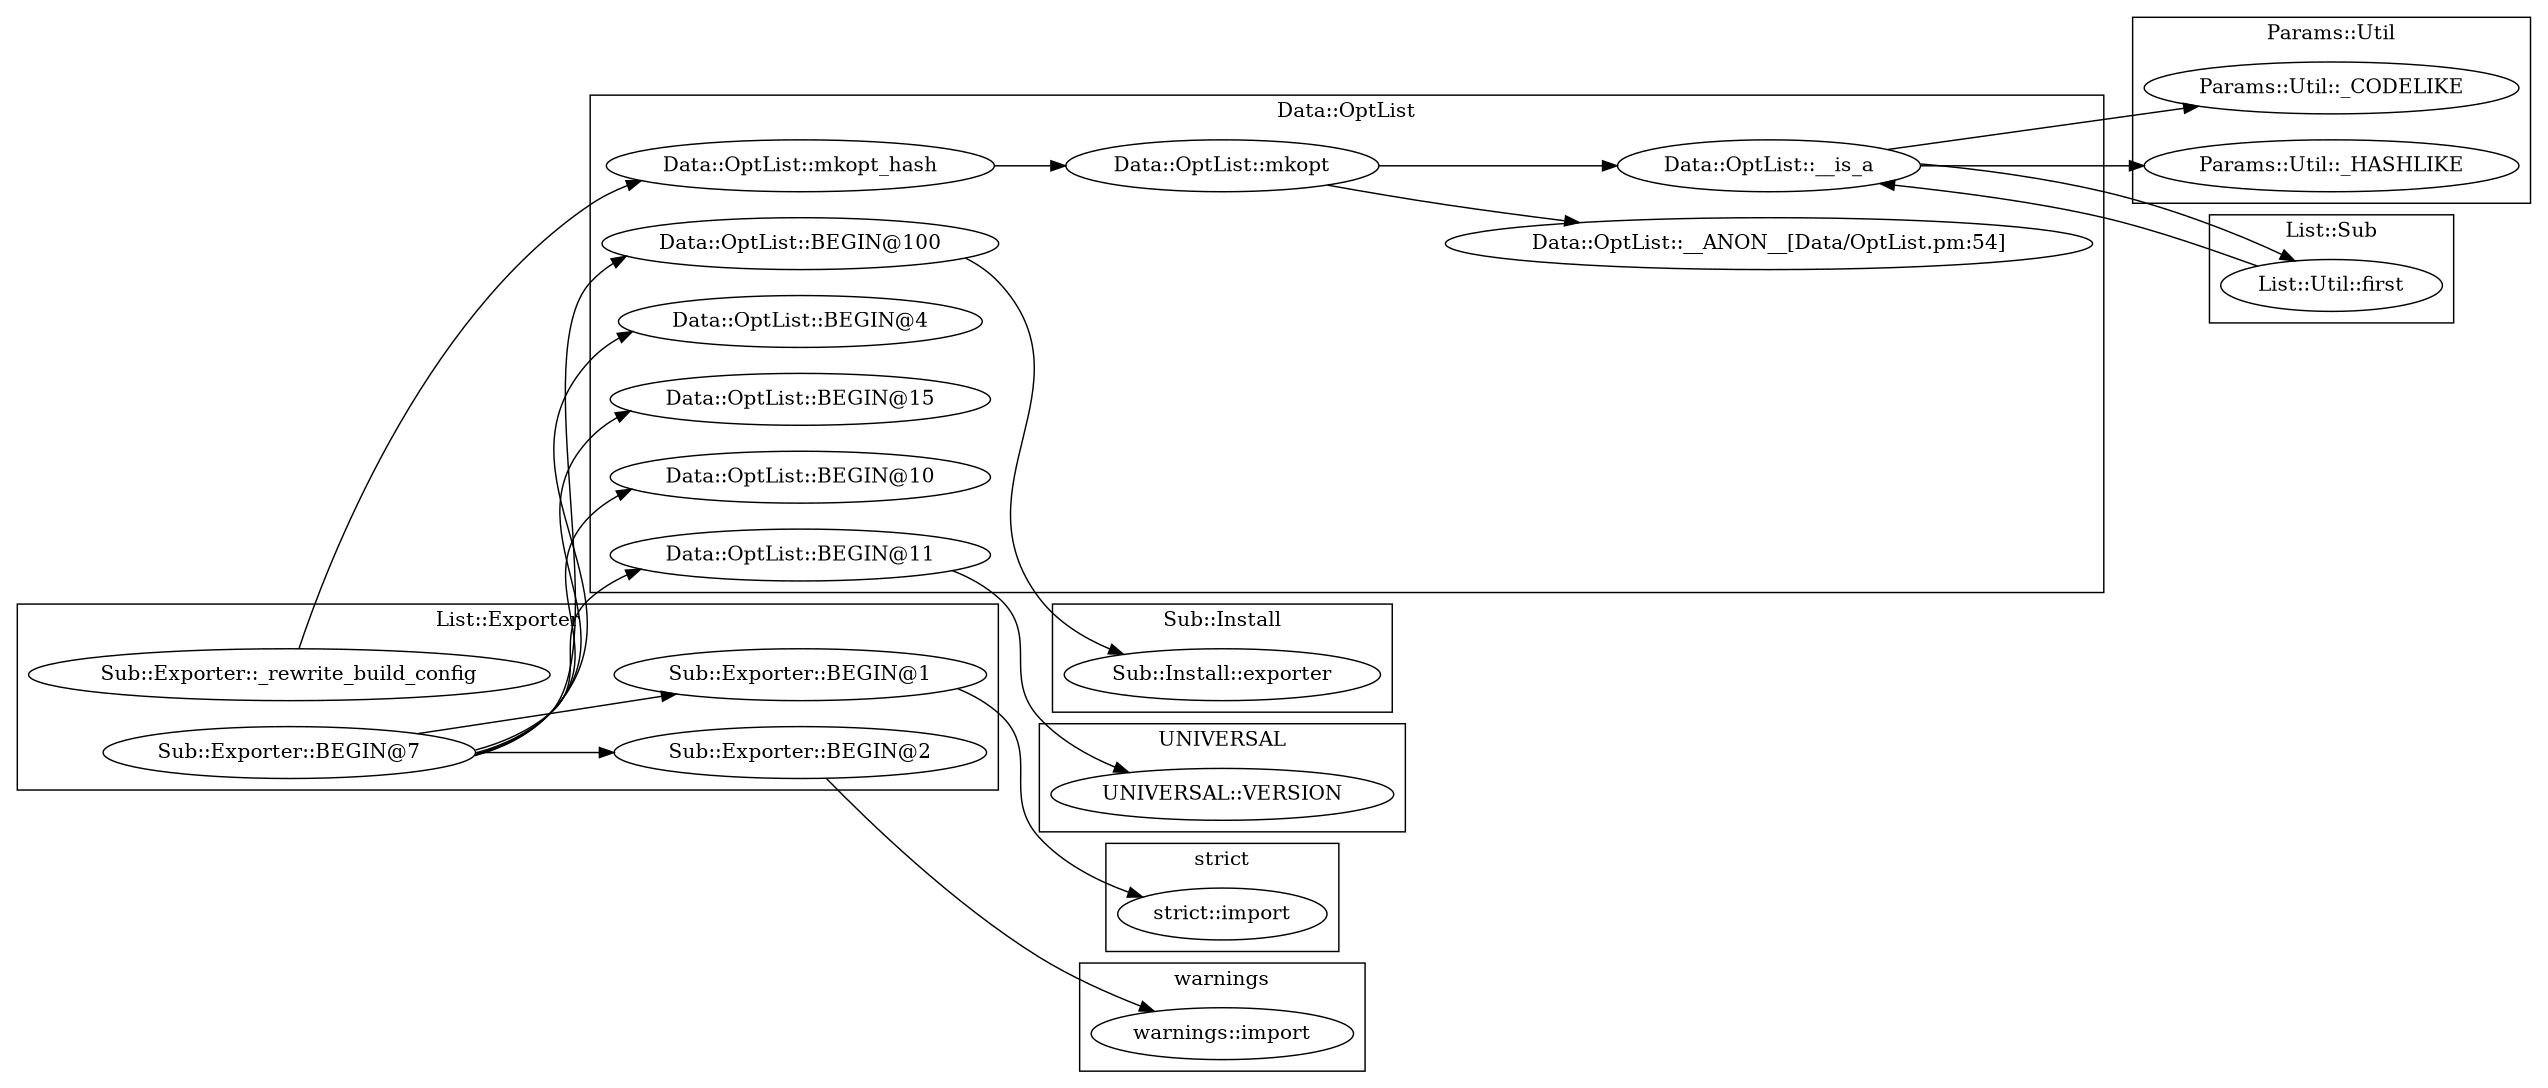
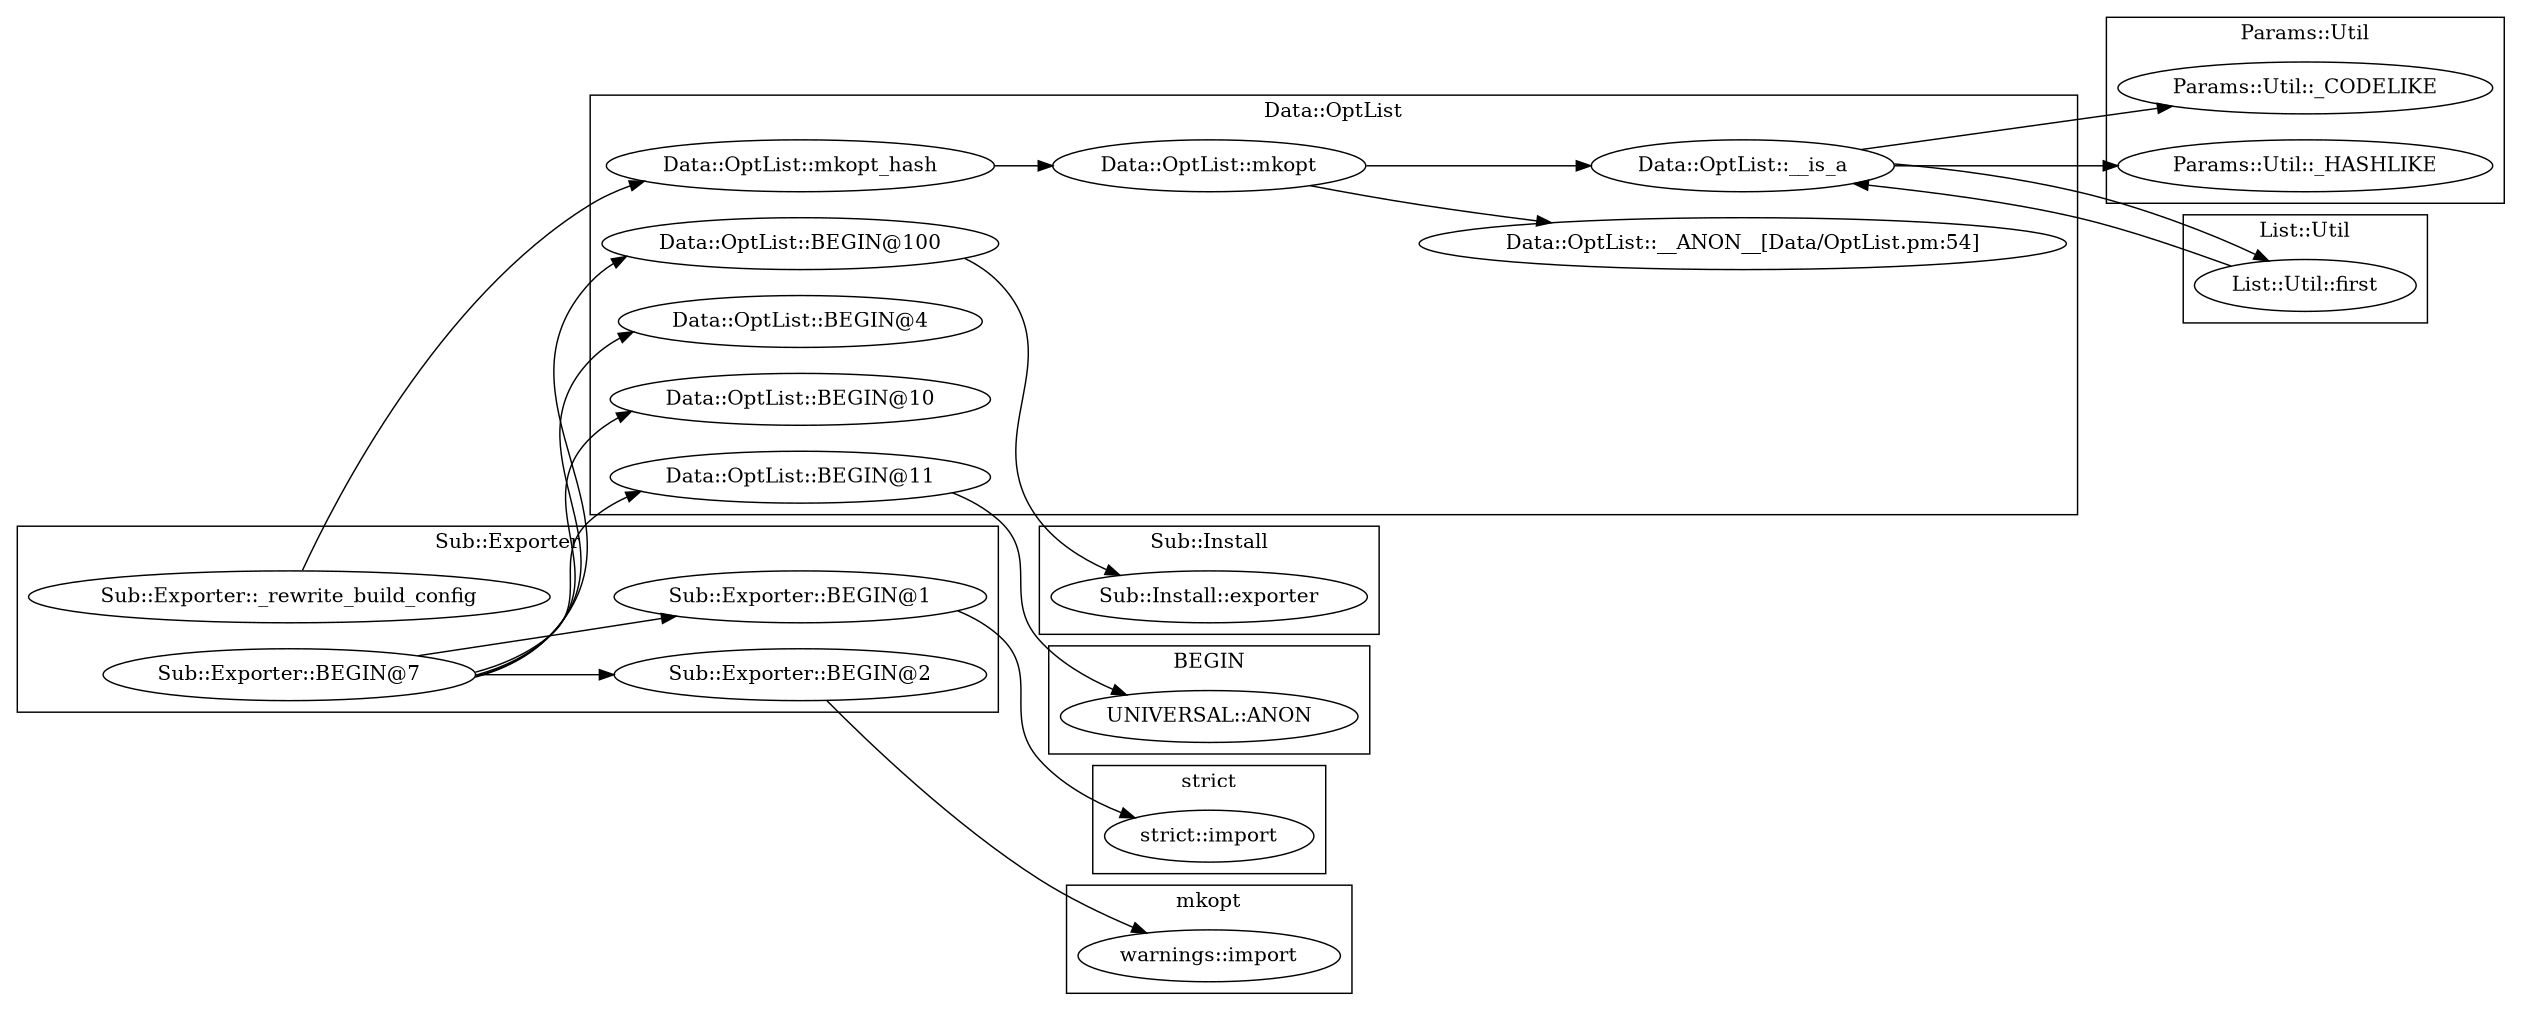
(2332, 231) -> (2305, 231)
(800, 399) -> none
(508, 621) -> (508, 543)
(1222, 740) -> (1209, 662)
(1222, 794) -> (1209, 717)
(1222, 980) -> (1209, 902)
